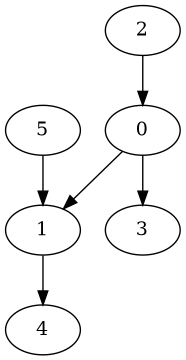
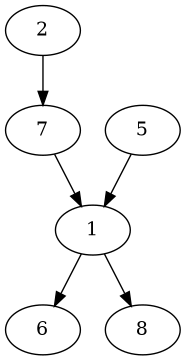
(143, 130) -> (43, 130)
(143, 230) -> none
(43, 330) -> (143, 330)
none -> (43, 330)
